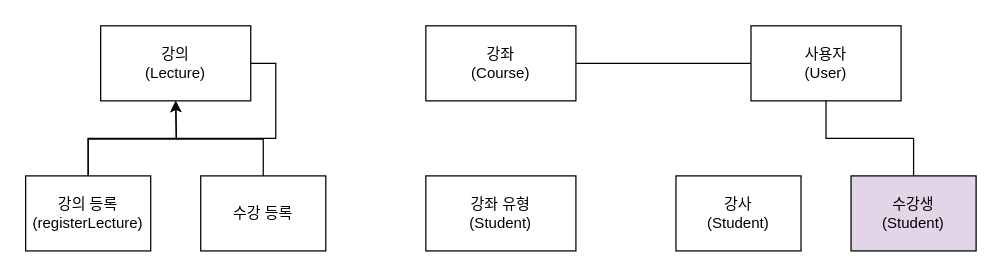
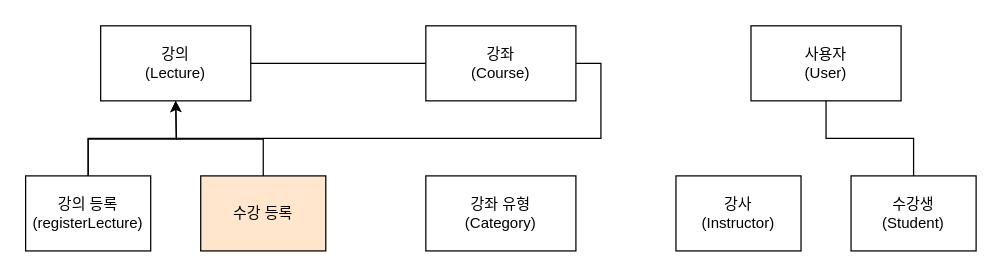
(674, 63) -> (479, 138)
(276, 97) -> (349, 63)
(263, 213) -> (263, 213)
(501, 213) -> (501, 213)
(738, 213) -> (738, 213)
(913, 213) -> (913, 213)
